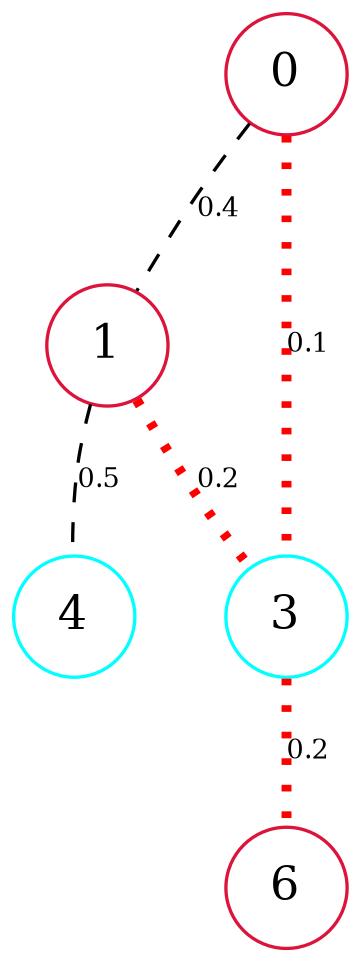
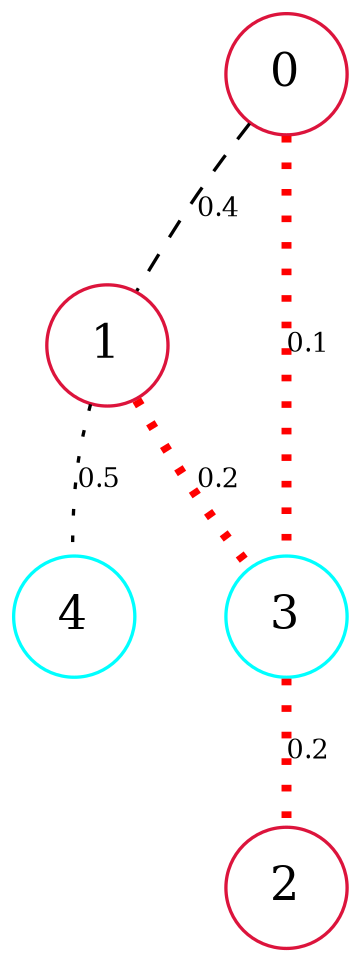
(76, 479) -> (76, 479)
(287, 888) -> (287, 888)
